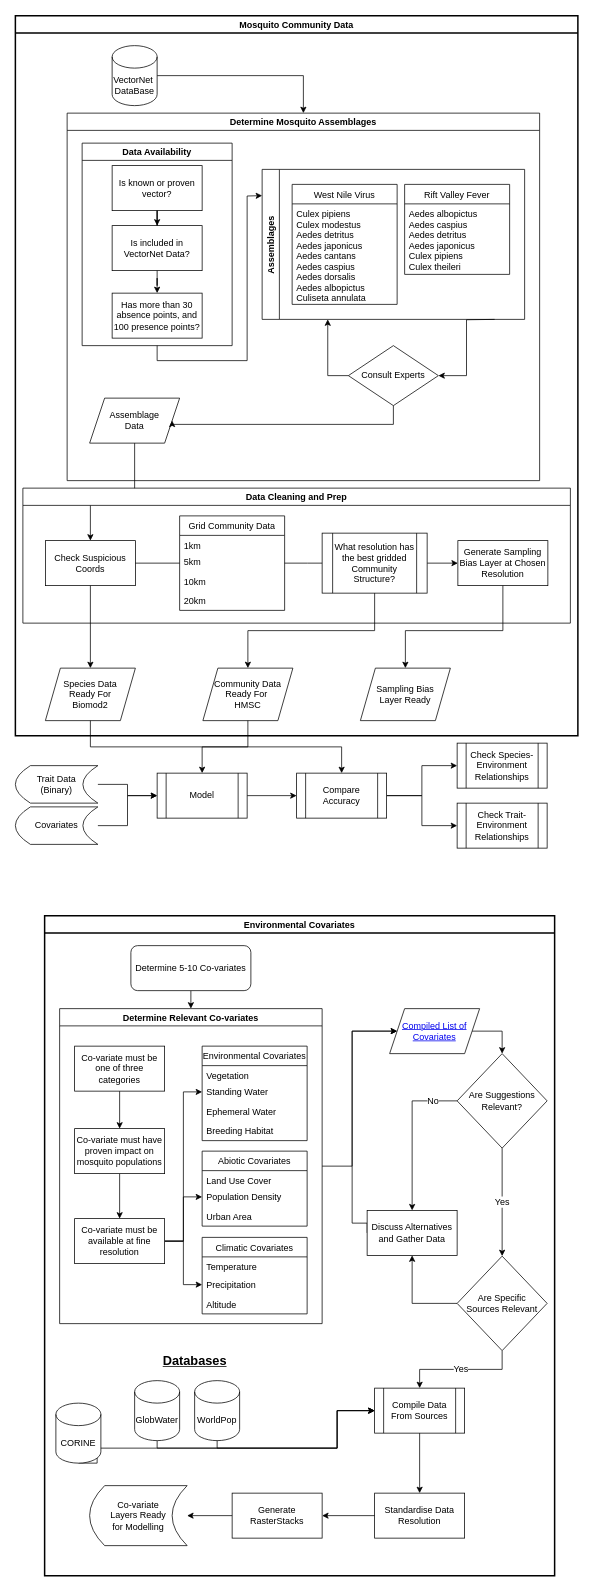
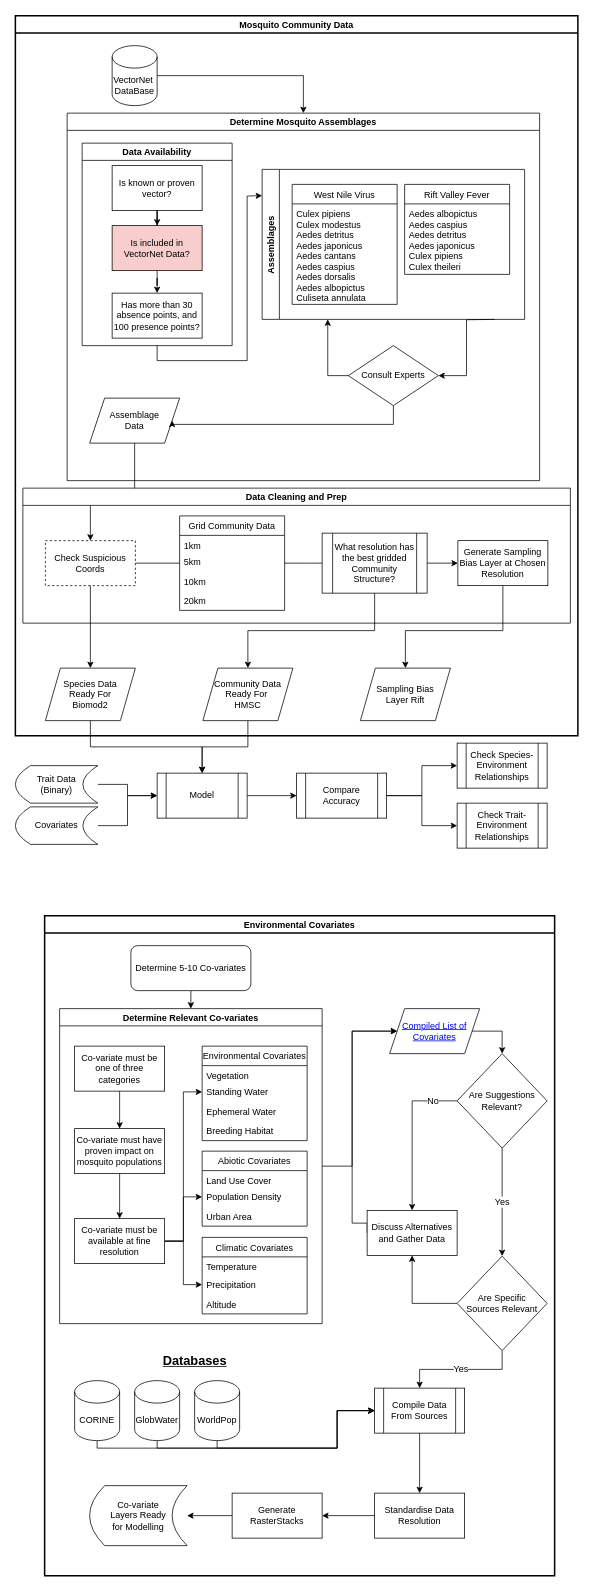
(157, 248) -> (157, 248)
(90, 563) -> (90, 563)
(405, 694) -> (405, 694)
(342, 756) -> (199, 747)
(78, 1433) -> (97, 1410)
